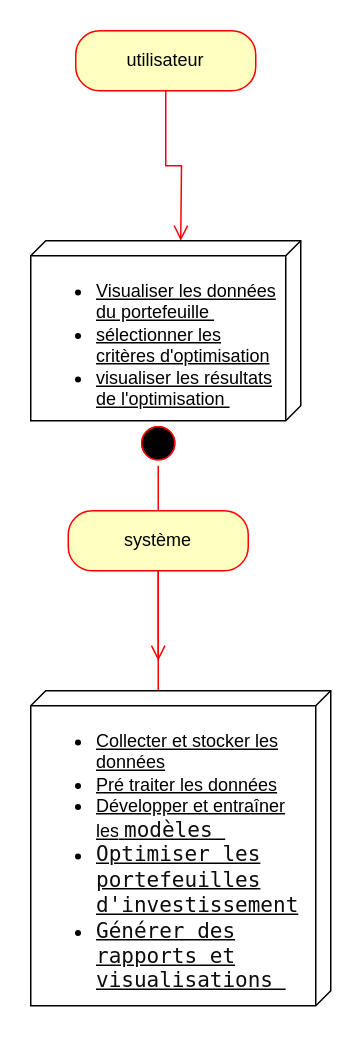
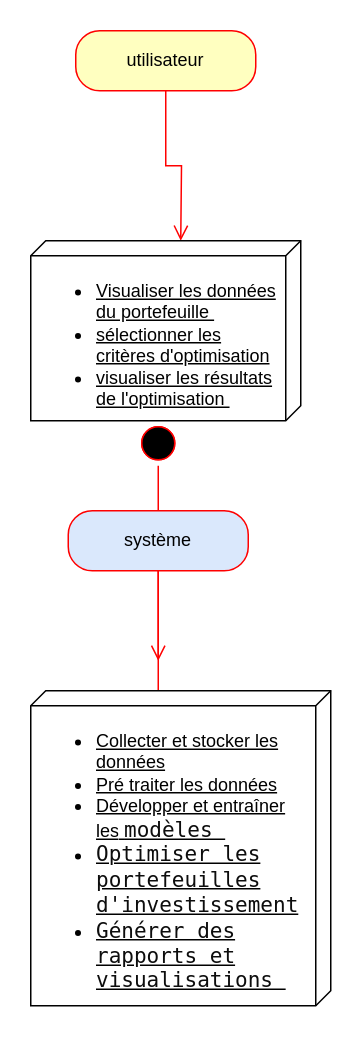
(158, 541) -> (158, 541)
